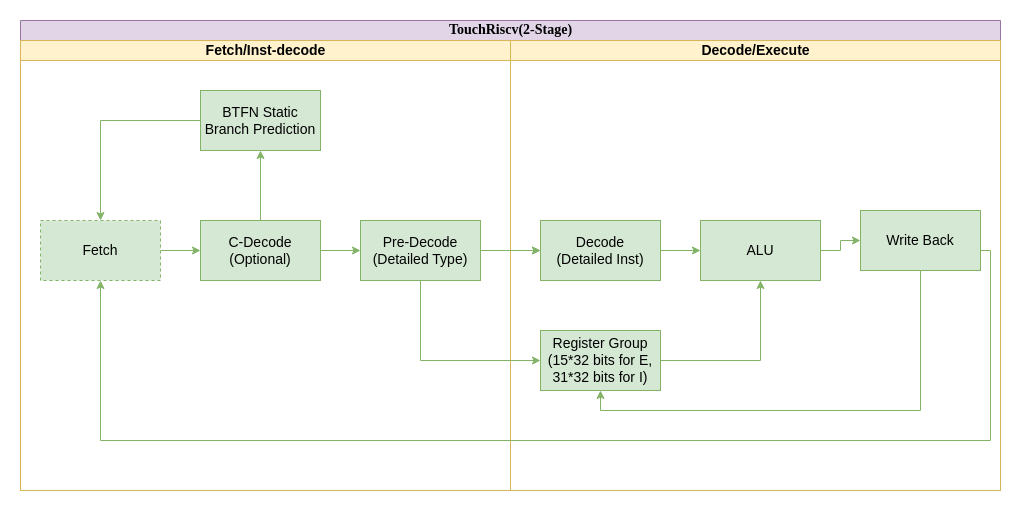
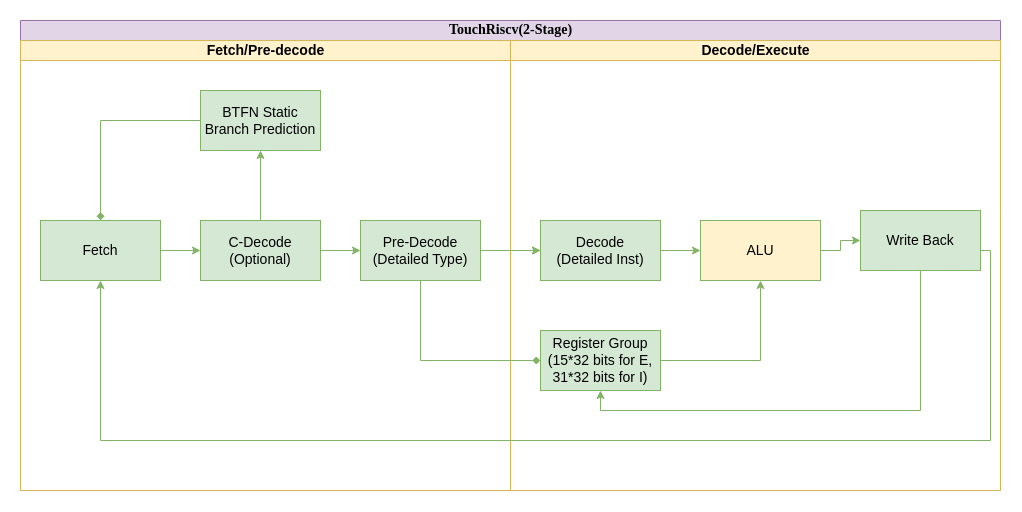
(266, 51) -> (266, 51)
(101, 212) -> (101, 212)
(101, 251) -> (101, 251)
(761, 251) -> (761, 251)
(532, 361) -> (532, 361)
